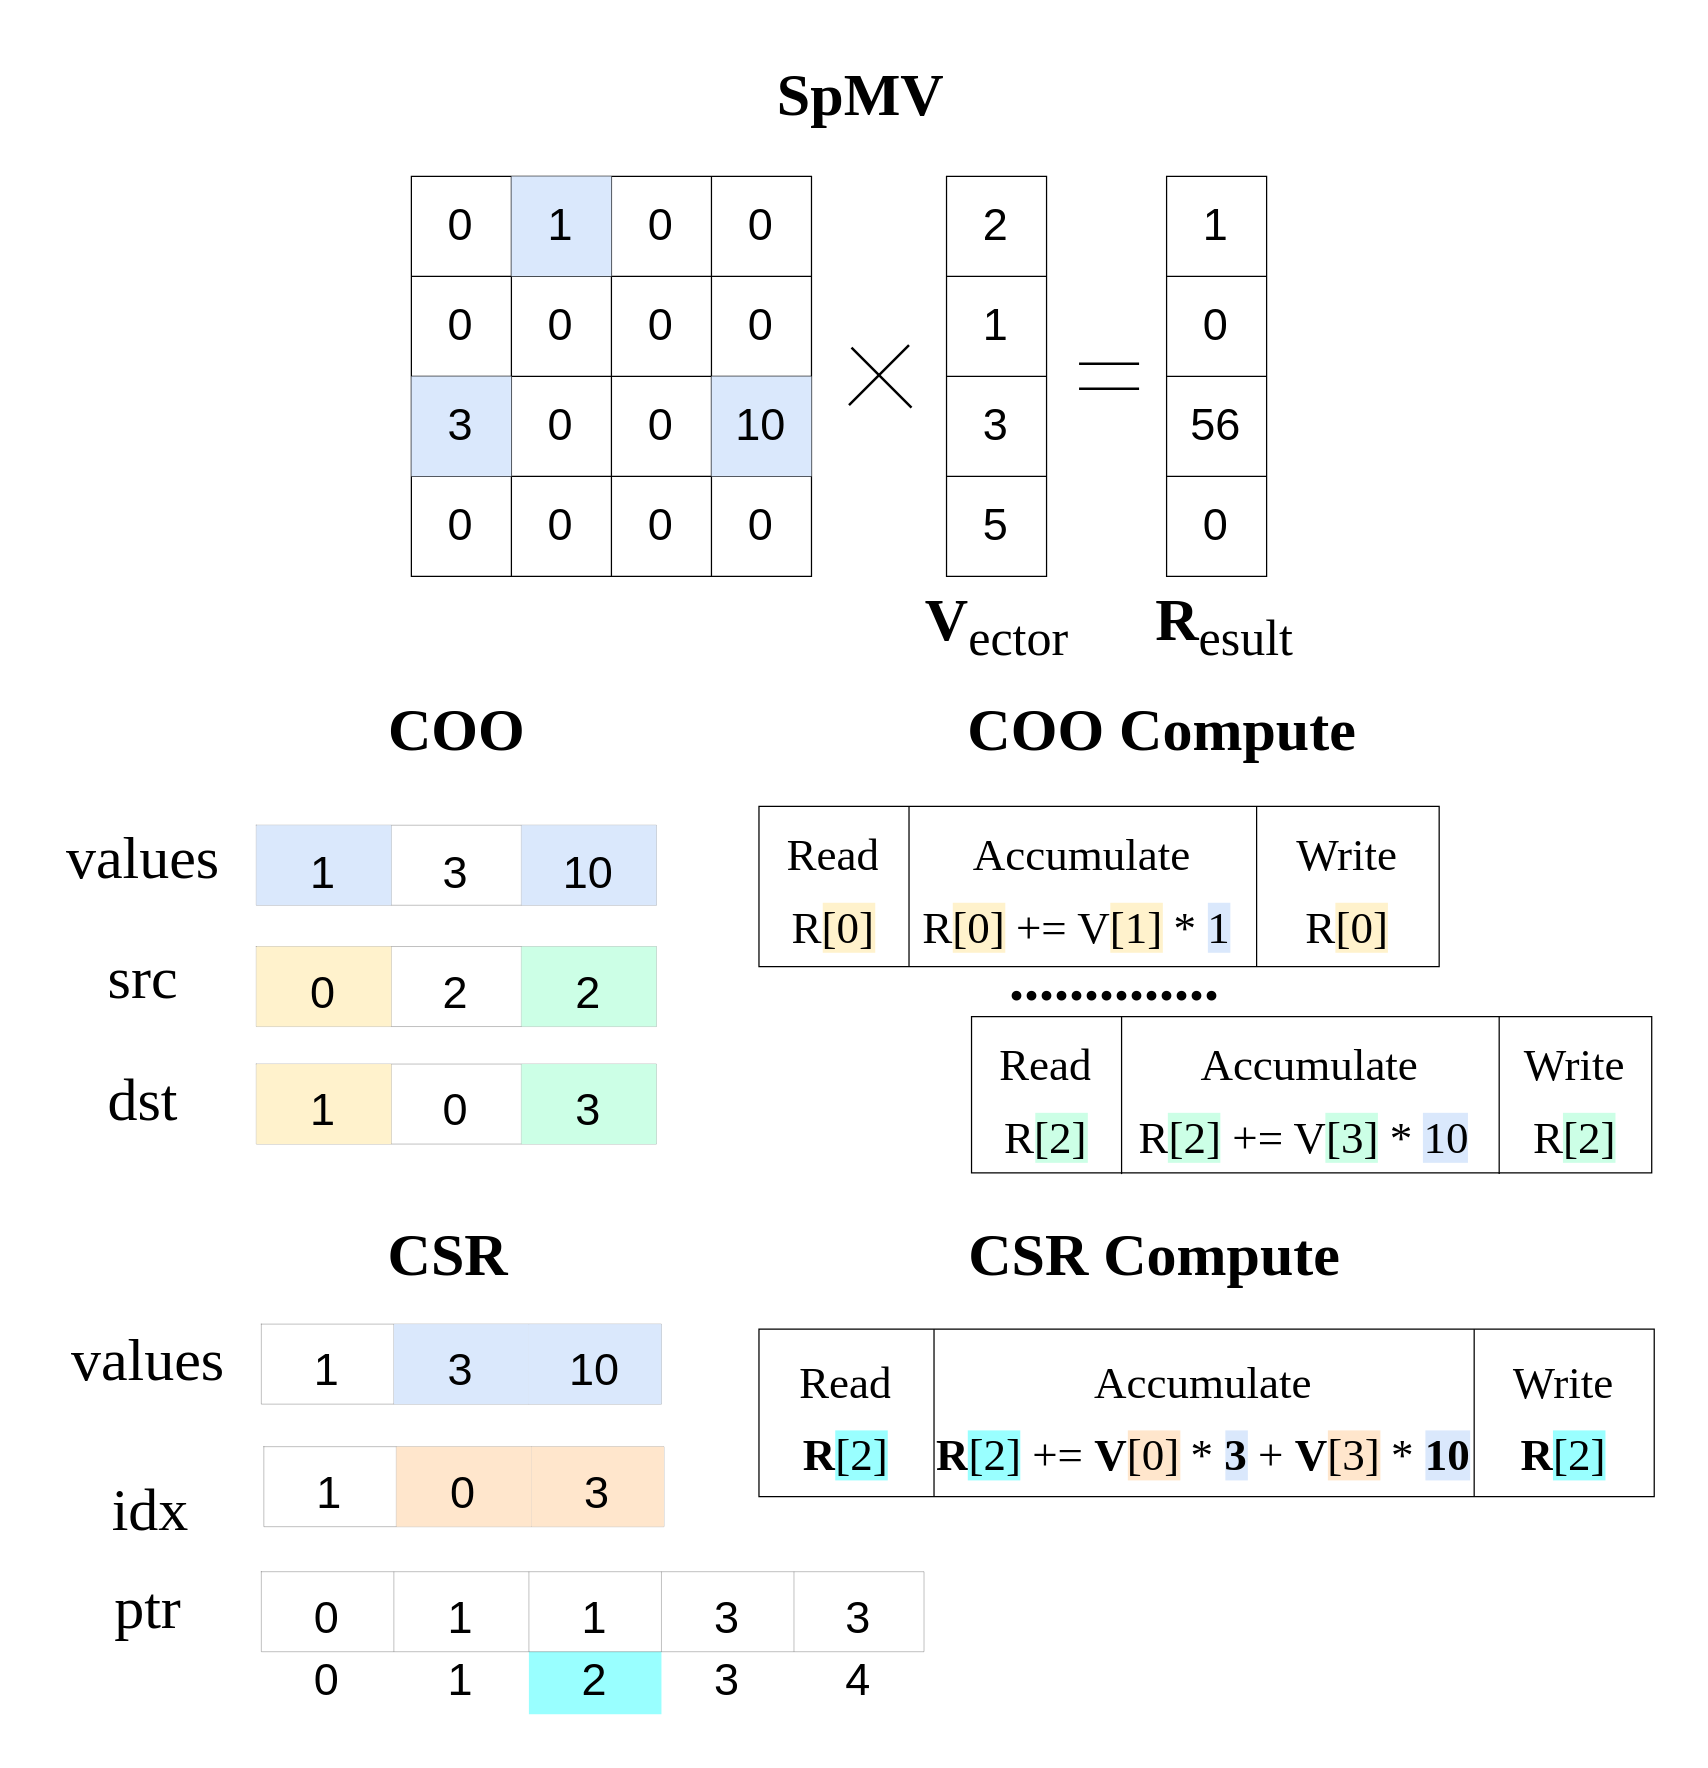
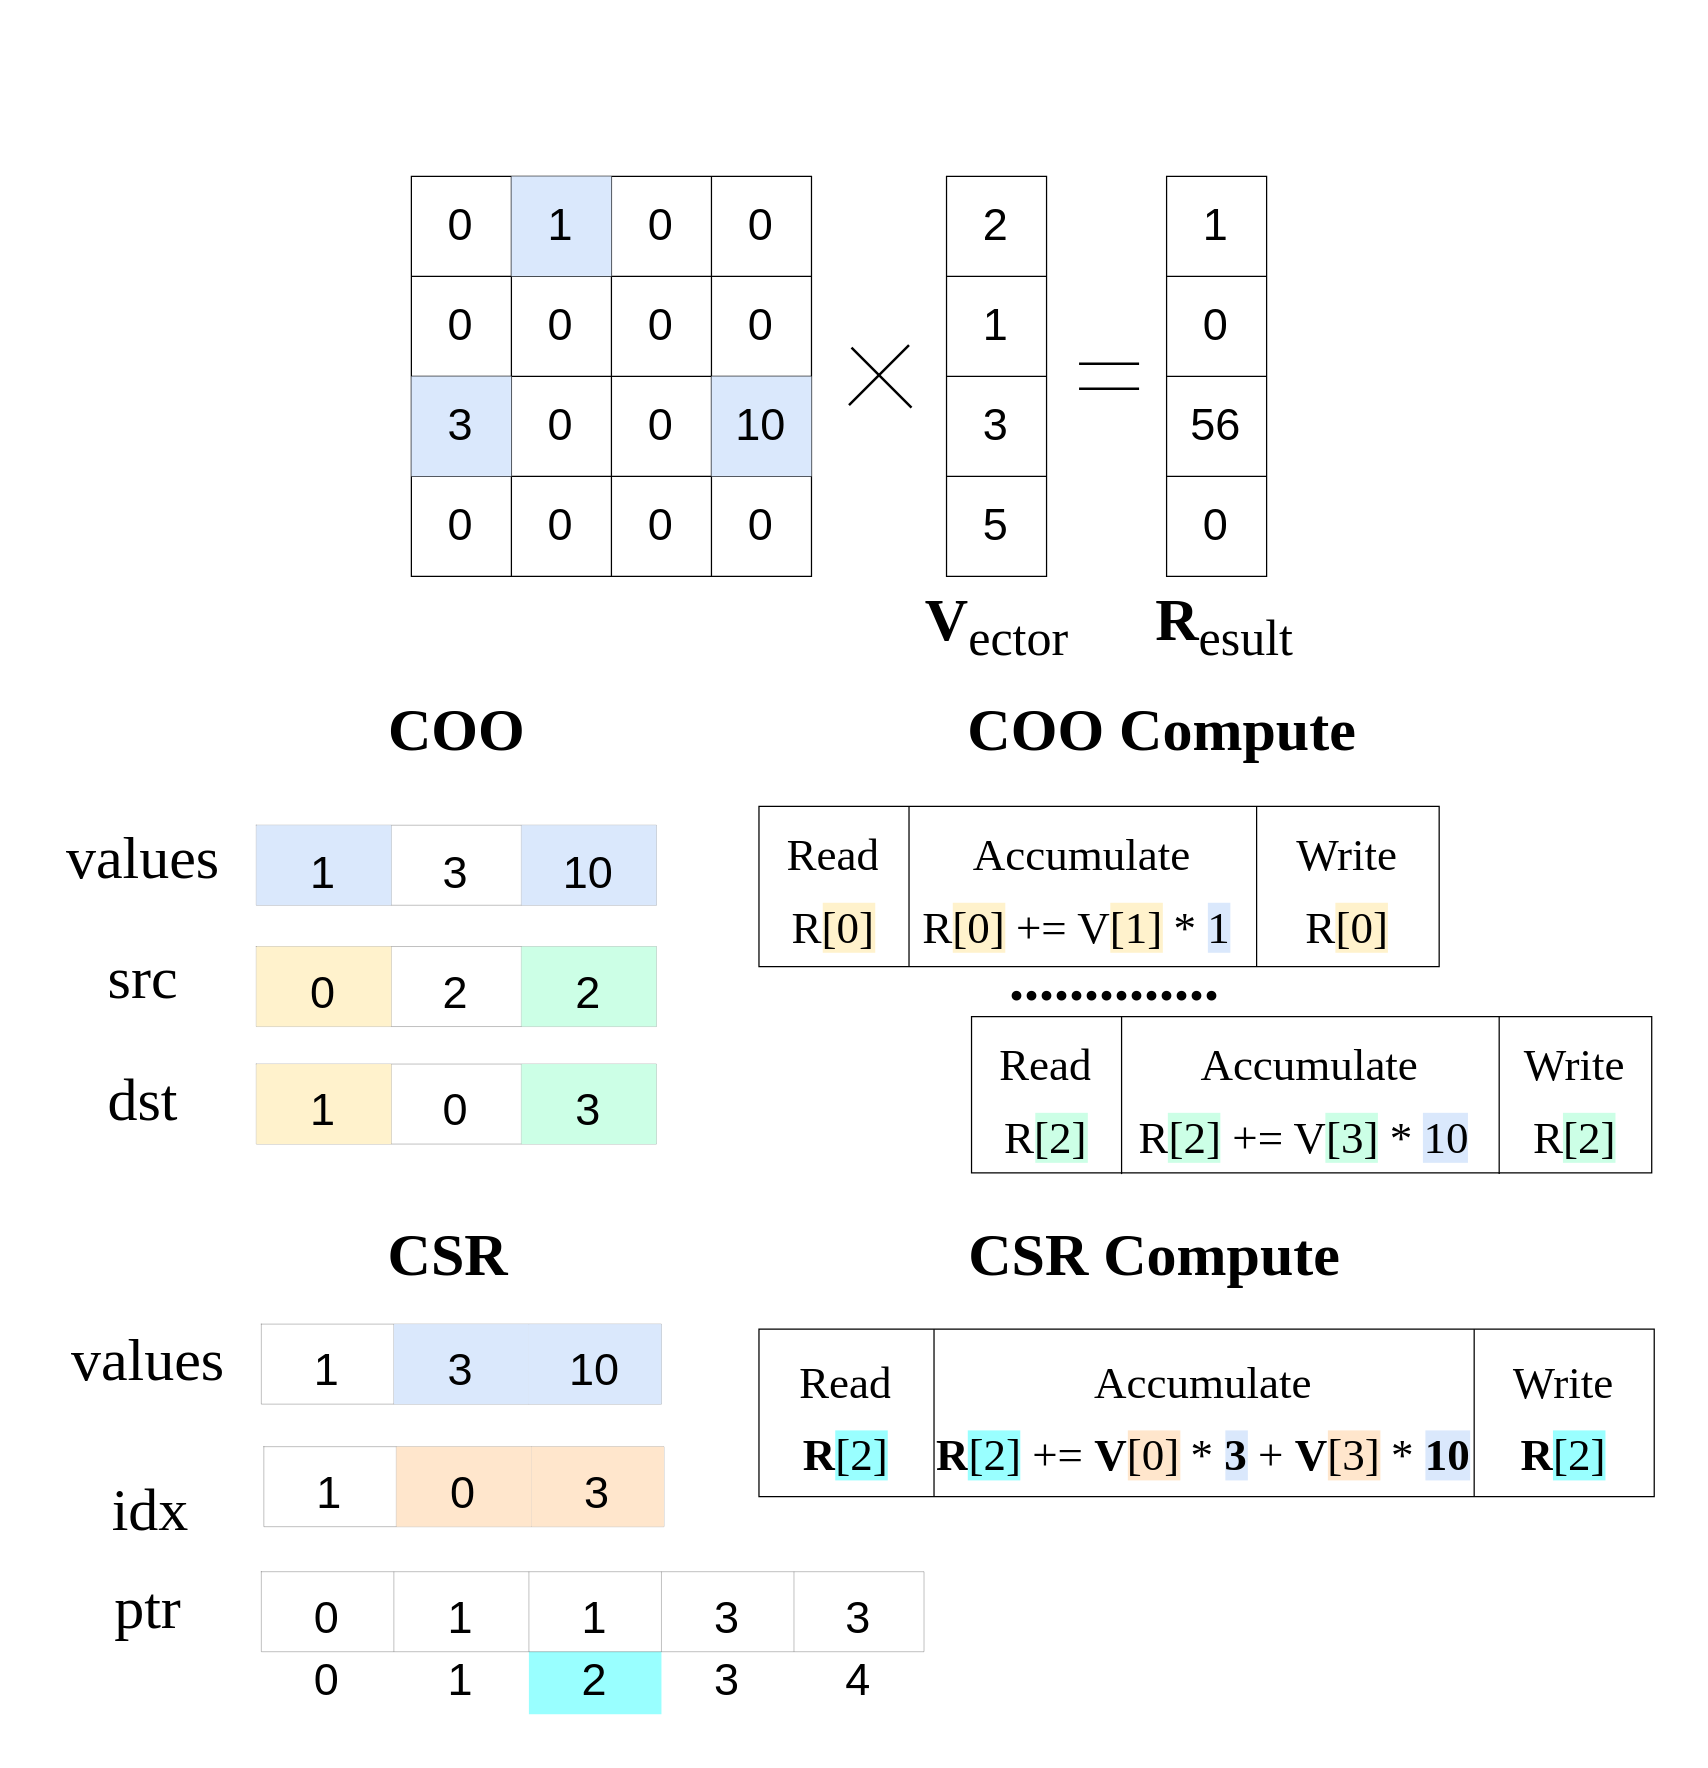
(861, 95) -> none
